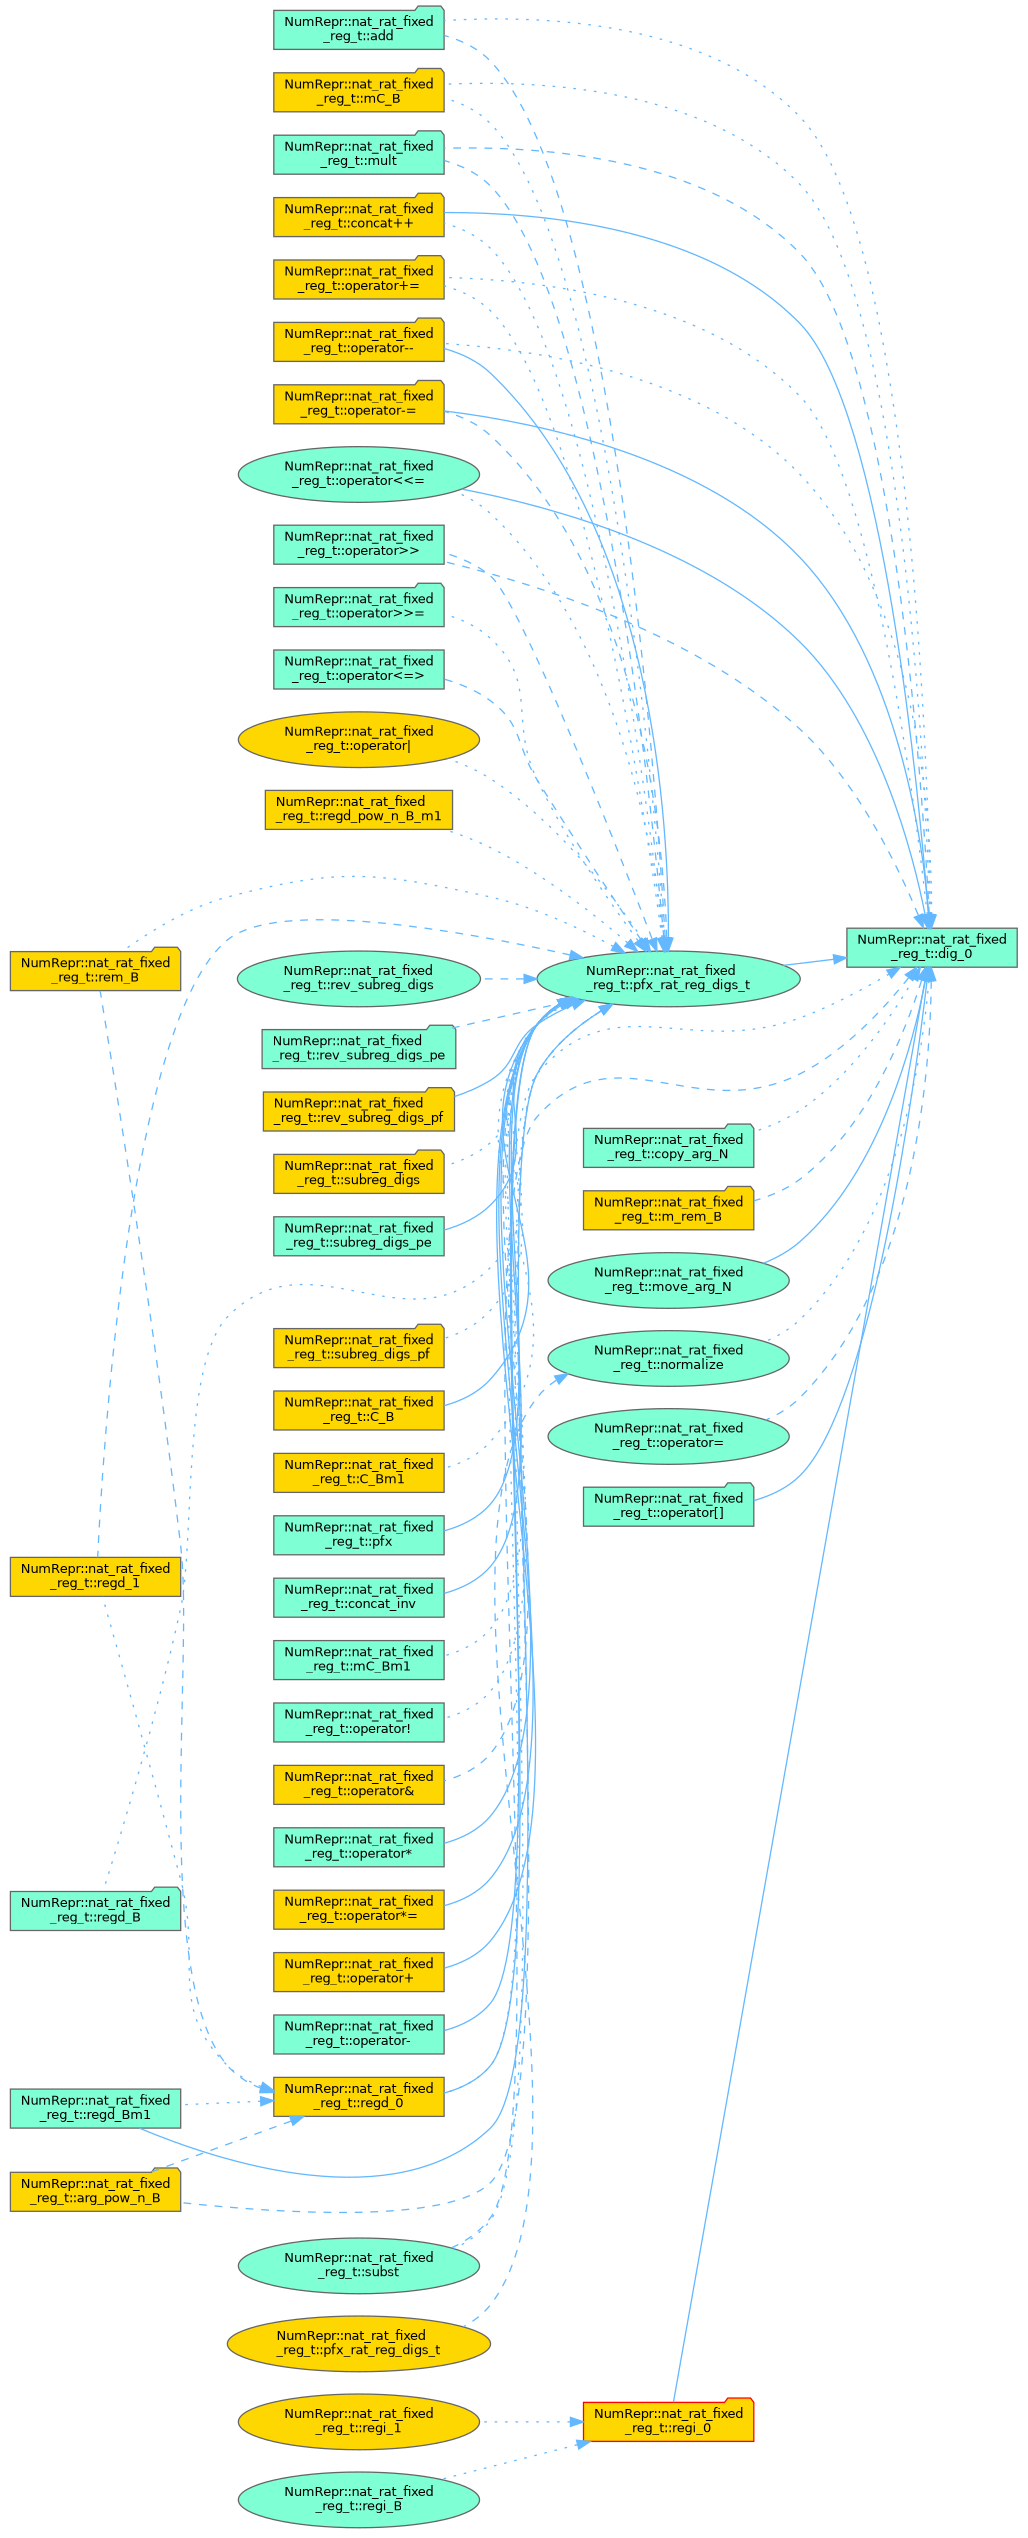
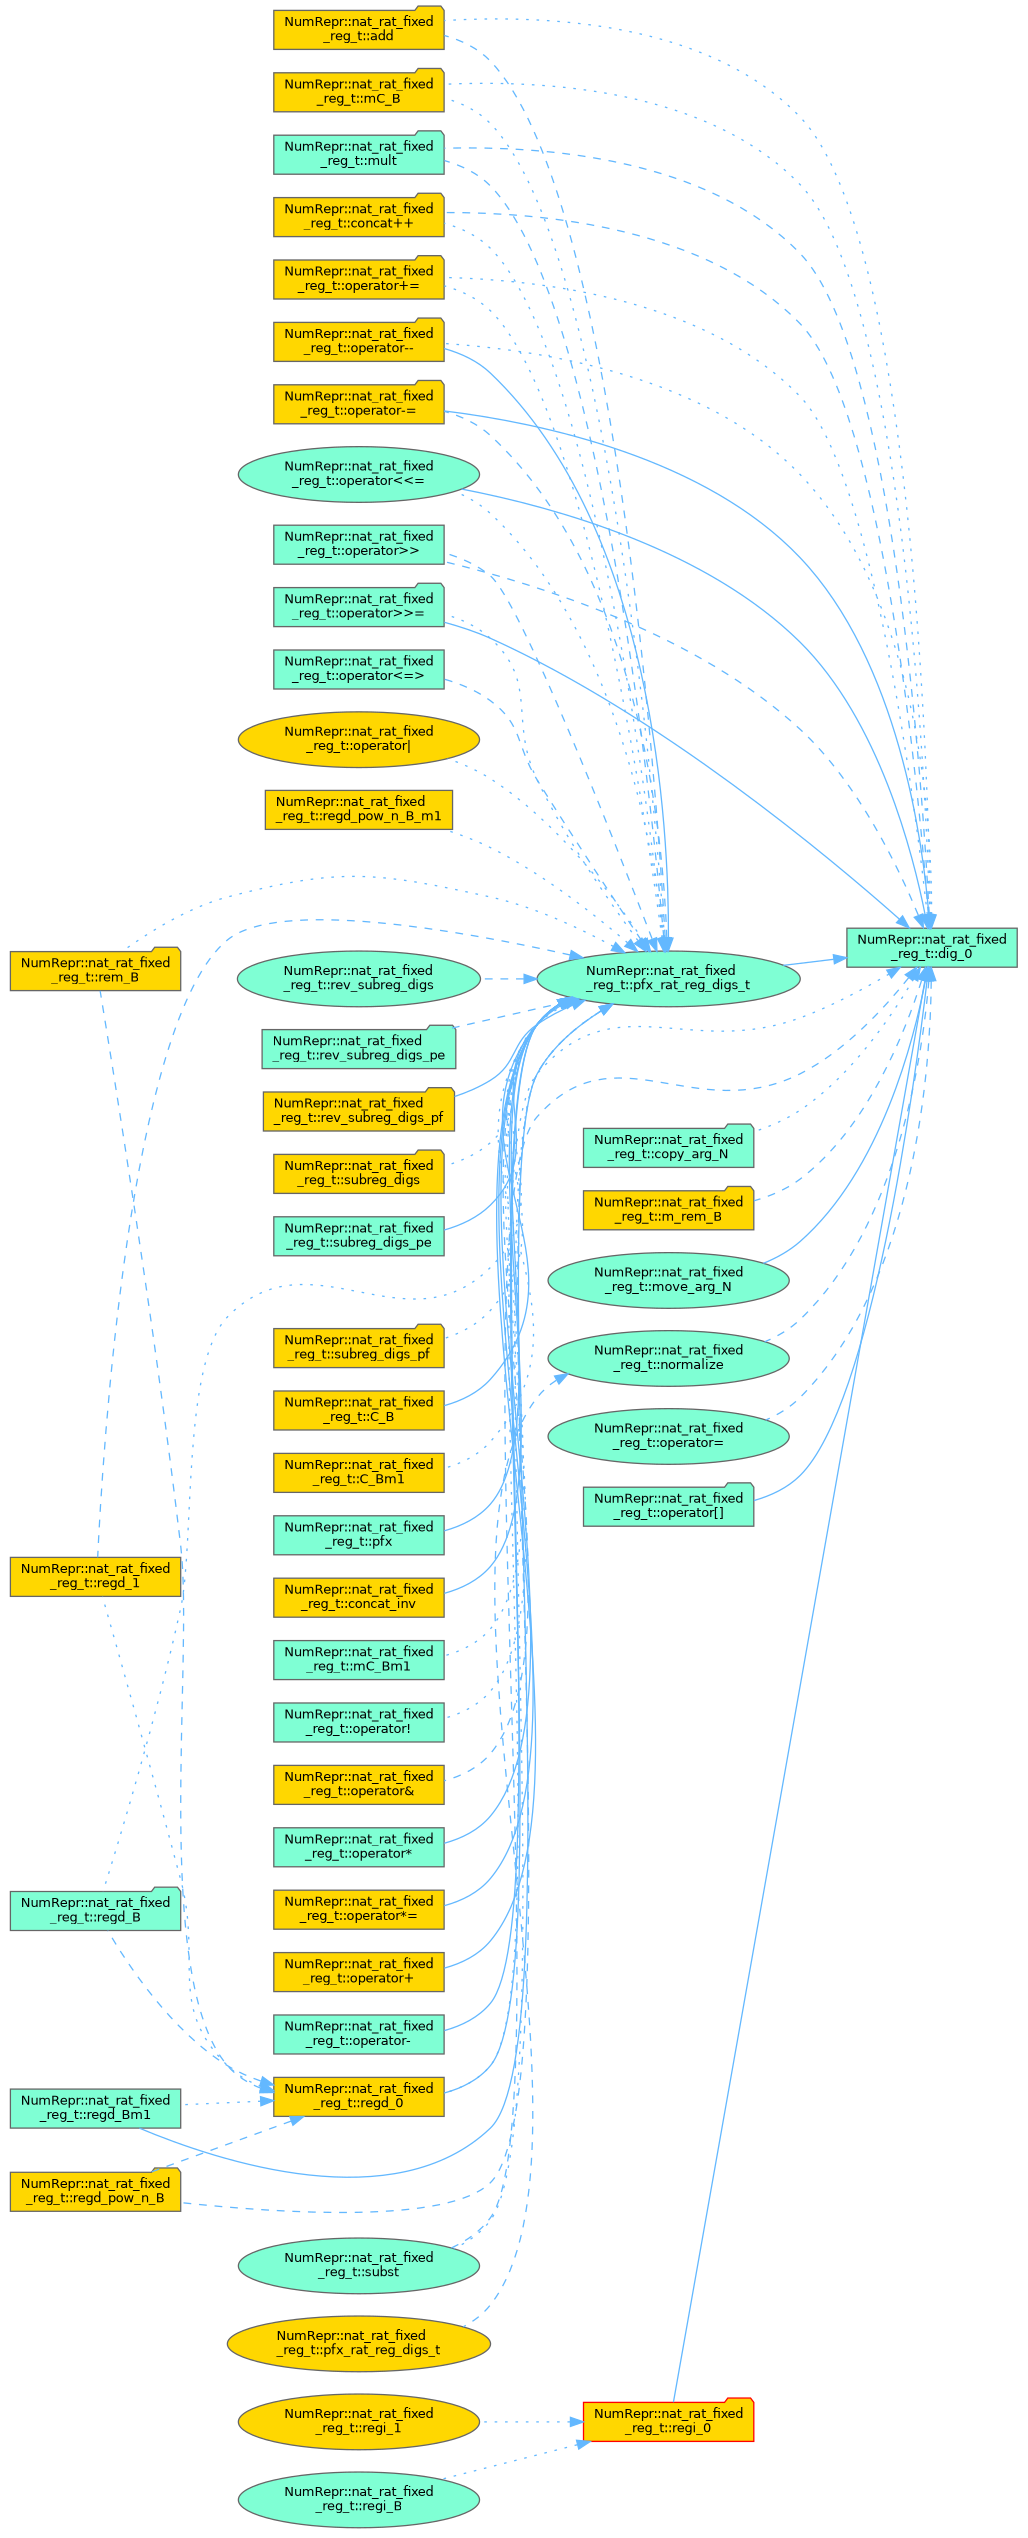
(359, 30) -> (359, 30)
(850, 425) -> (850, 425)
none -> (685, 751)
(878, 1200) -> (878, 1200)
(359, 1598) -> (359, 1598)
none -> (172, 2019)
(96, 2192) -> (96, 2192)
